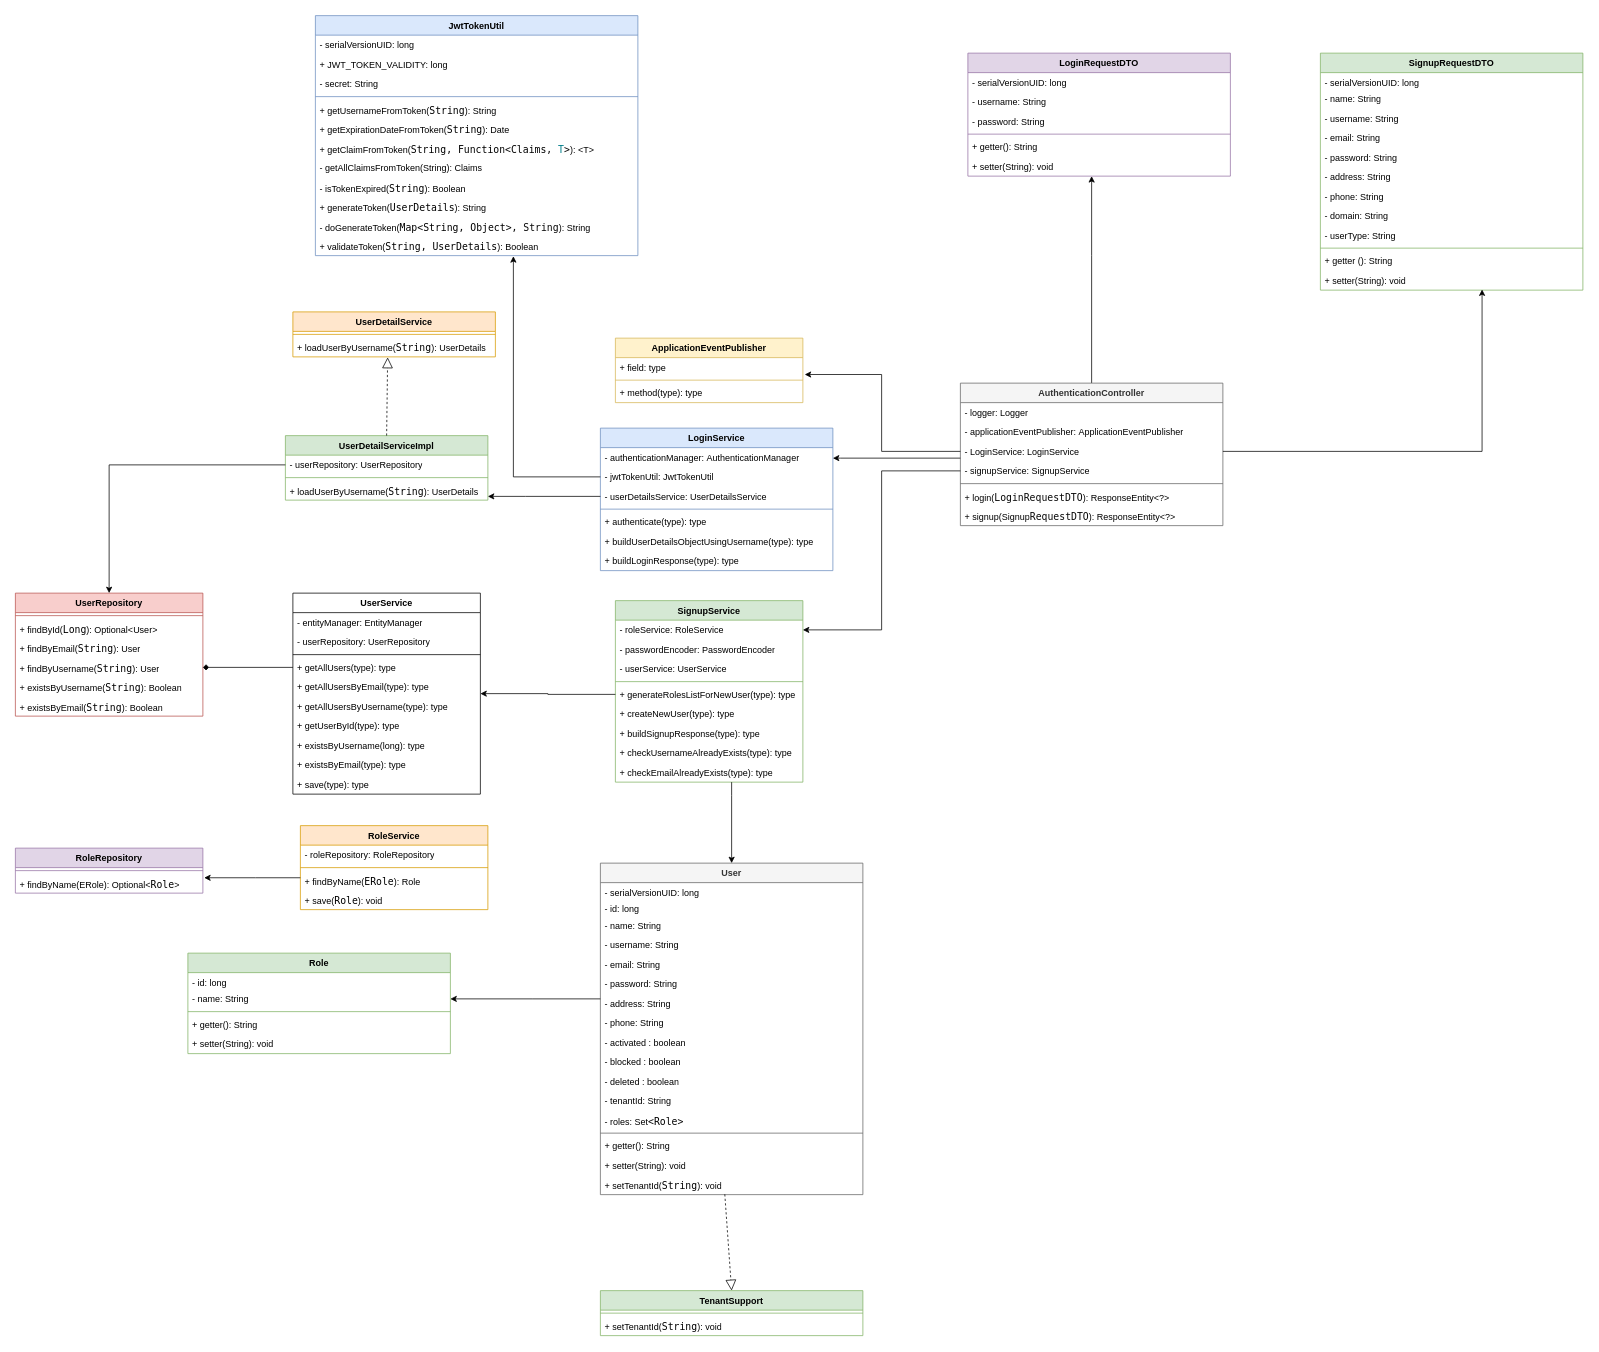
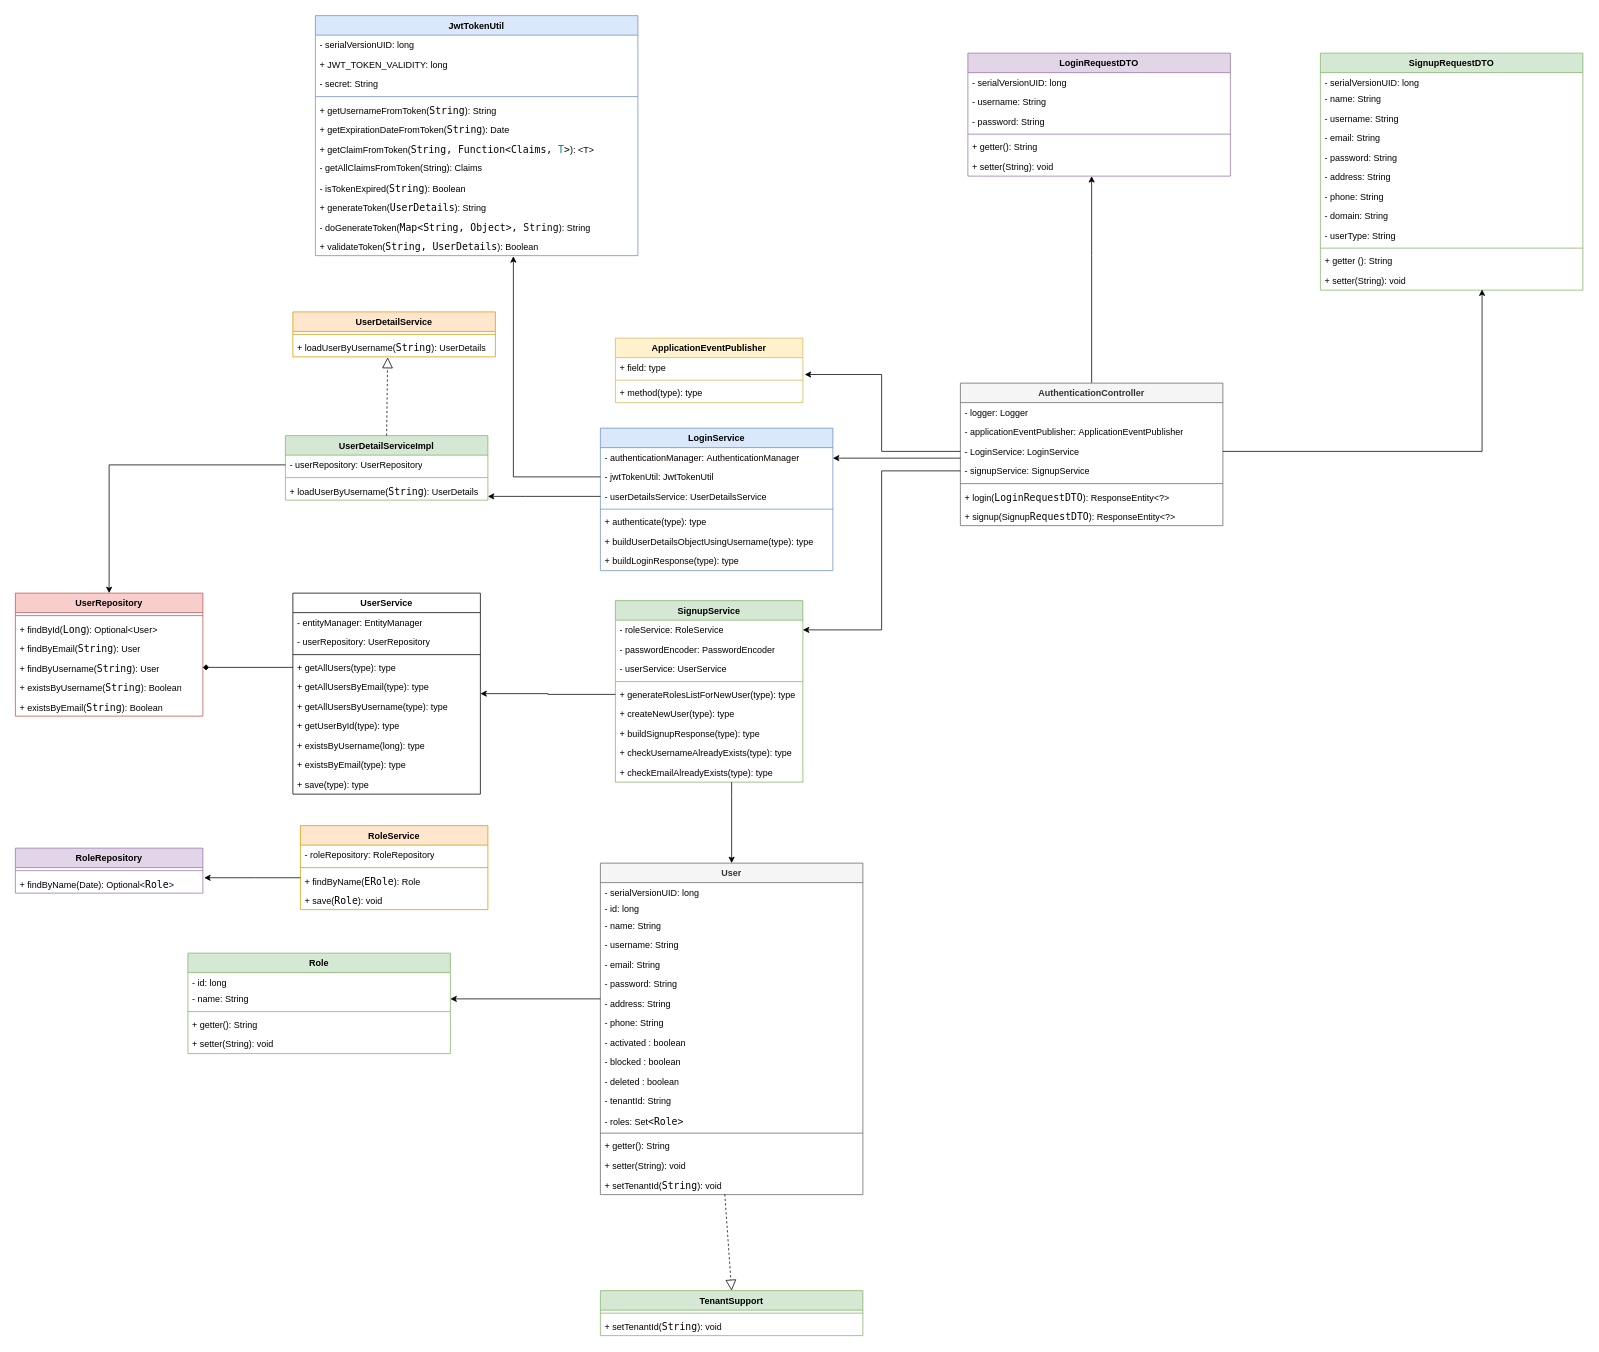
(101, 884) -> (100, 884)
